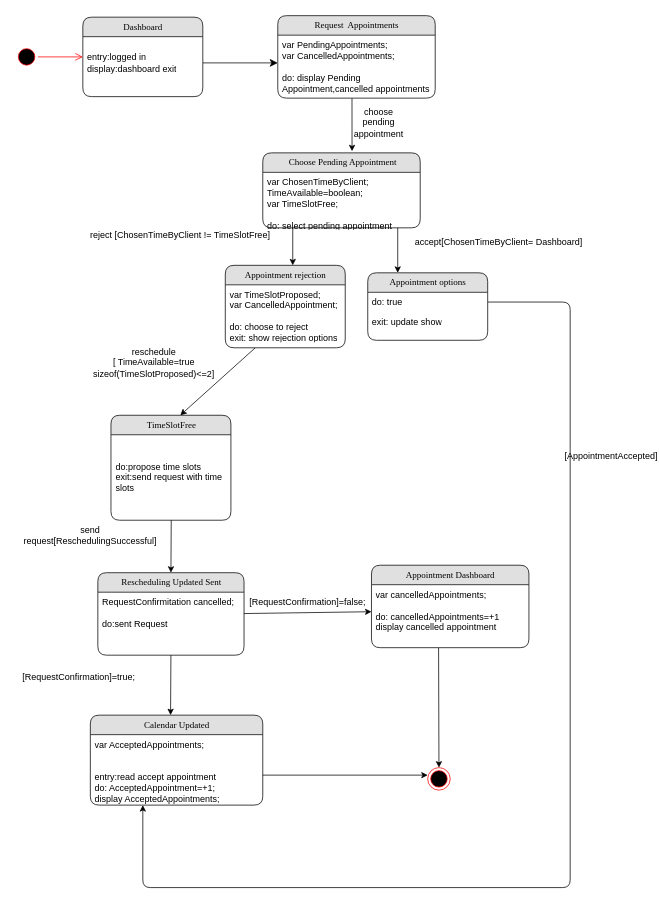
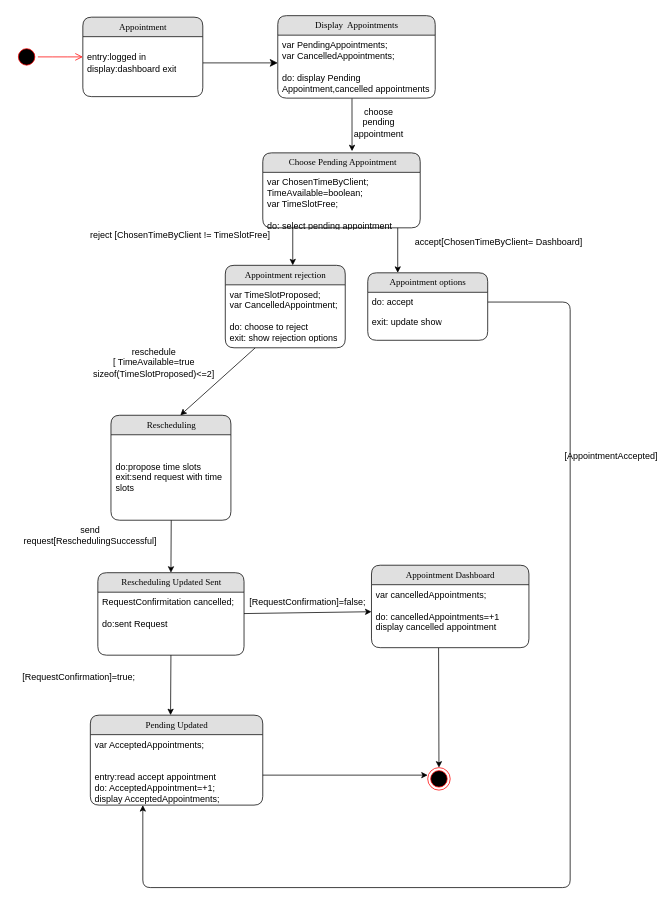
(357, 25) -> (357, 25)
(143, 27) -> (143, 27)
(390, 303) -> (395, 303)
(172, 425) -> (172, 425)
(177, 725) -> (177, 725)
